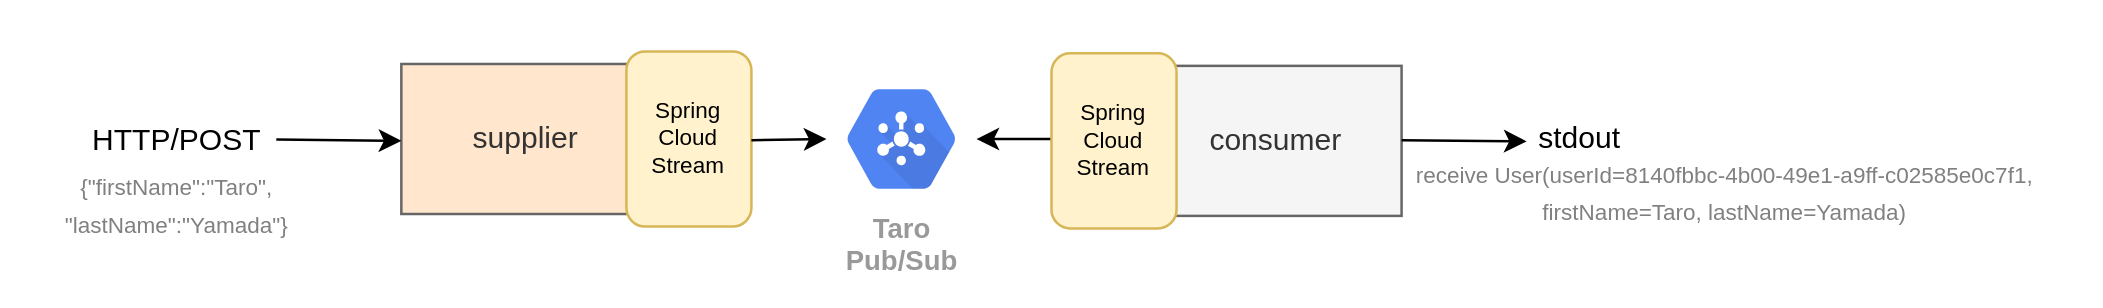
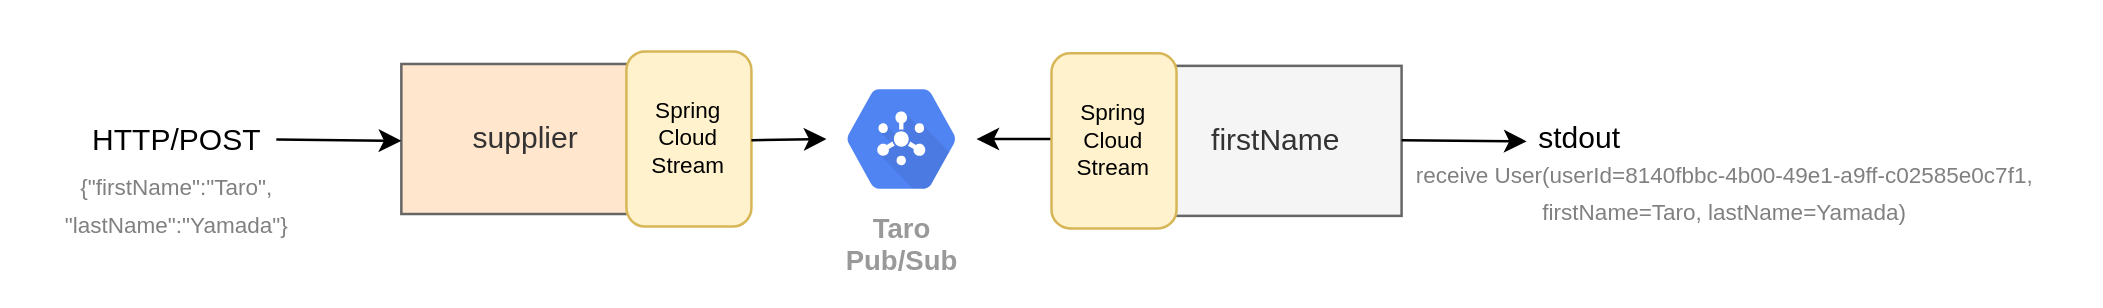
(1276, 141) -> (1276, 141)
